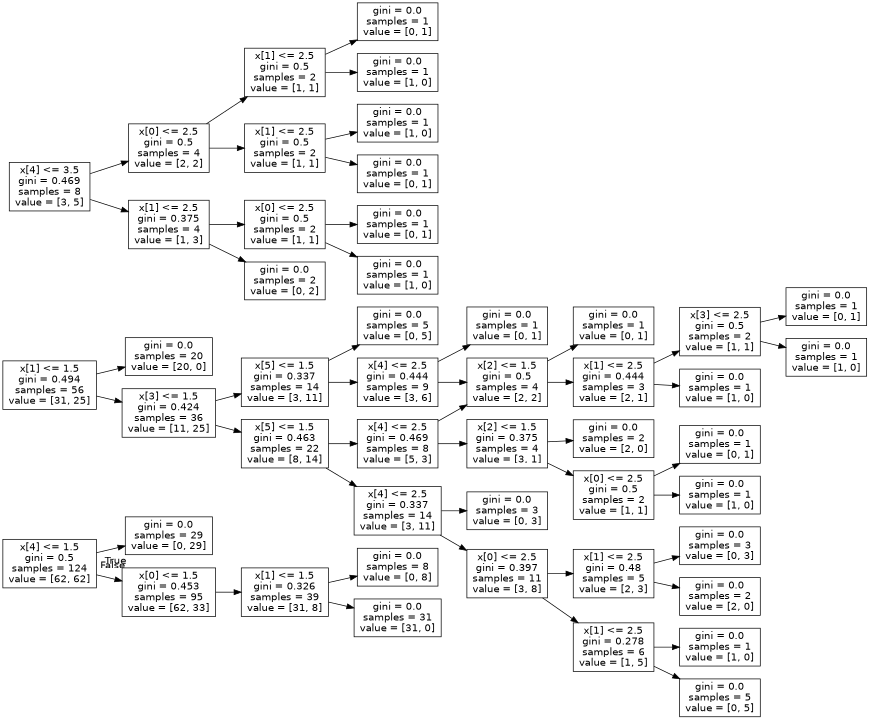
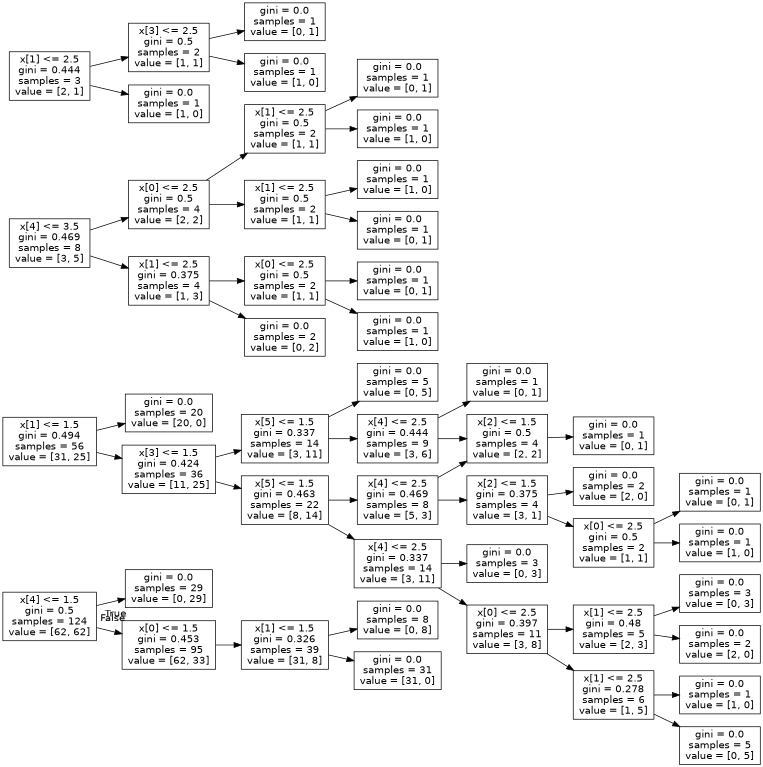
(557, 382) -> none
